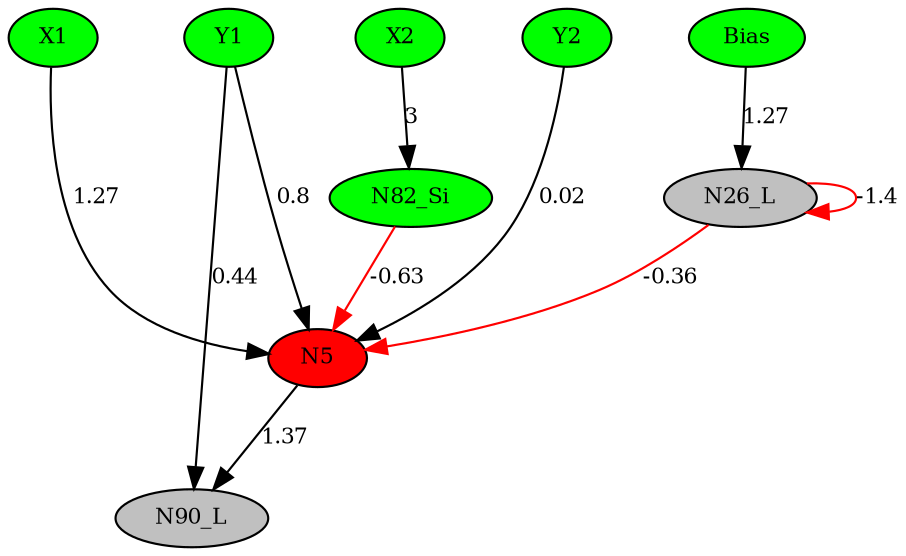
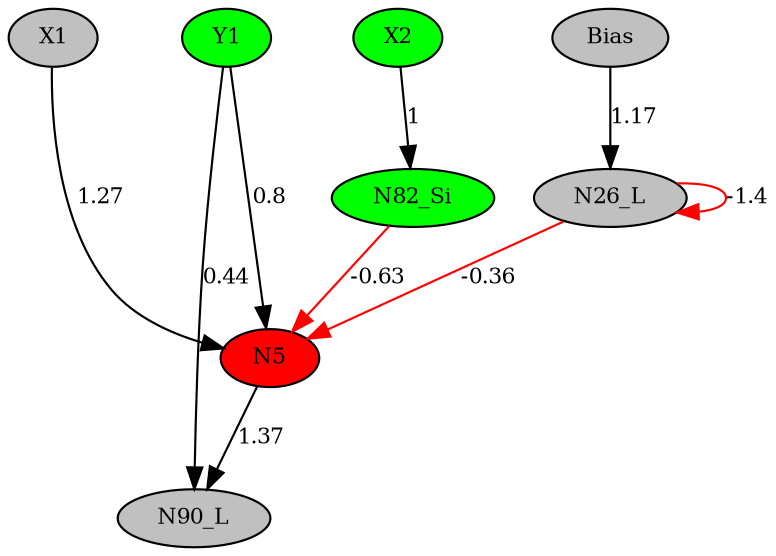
(53, 38) -> (53, 38)
(567, 38) -> none
(747, 38) -> (610, 38)
(412, 118) -> (414, 118)
(766, 118) -> (634, 118)
